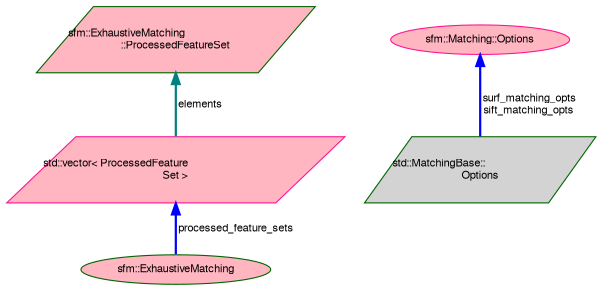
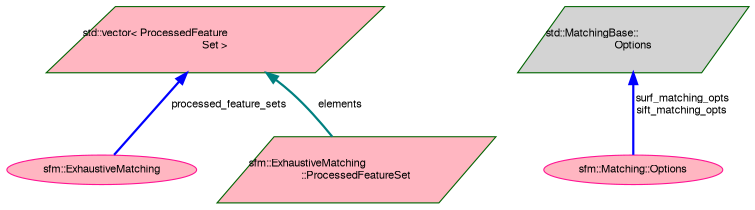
(480, 101) -> (633, 120)
(176, 110) -> (306, 107)
(176, 170) -> (215, 40)
(176, 270) -> (102, 170)
